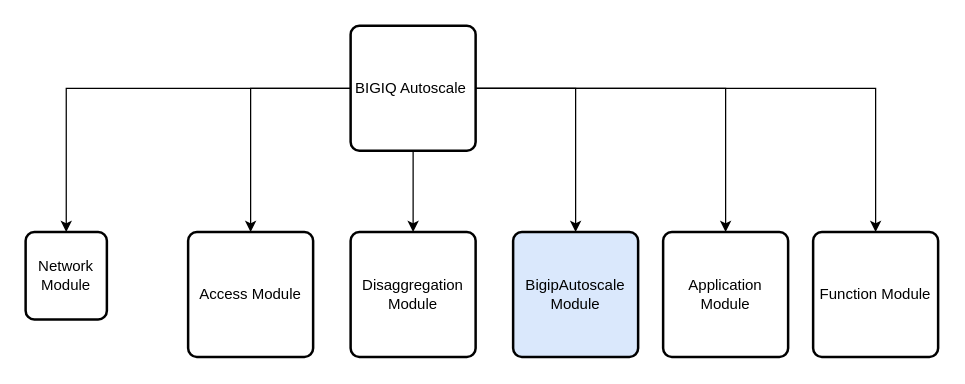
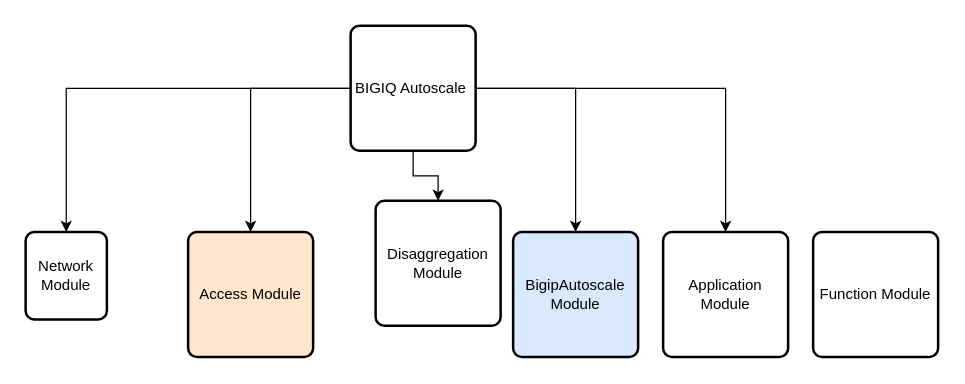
(869, 88) -> none
(251, 294) -> (251, 294)
(413, 294) -> (438, 263)
